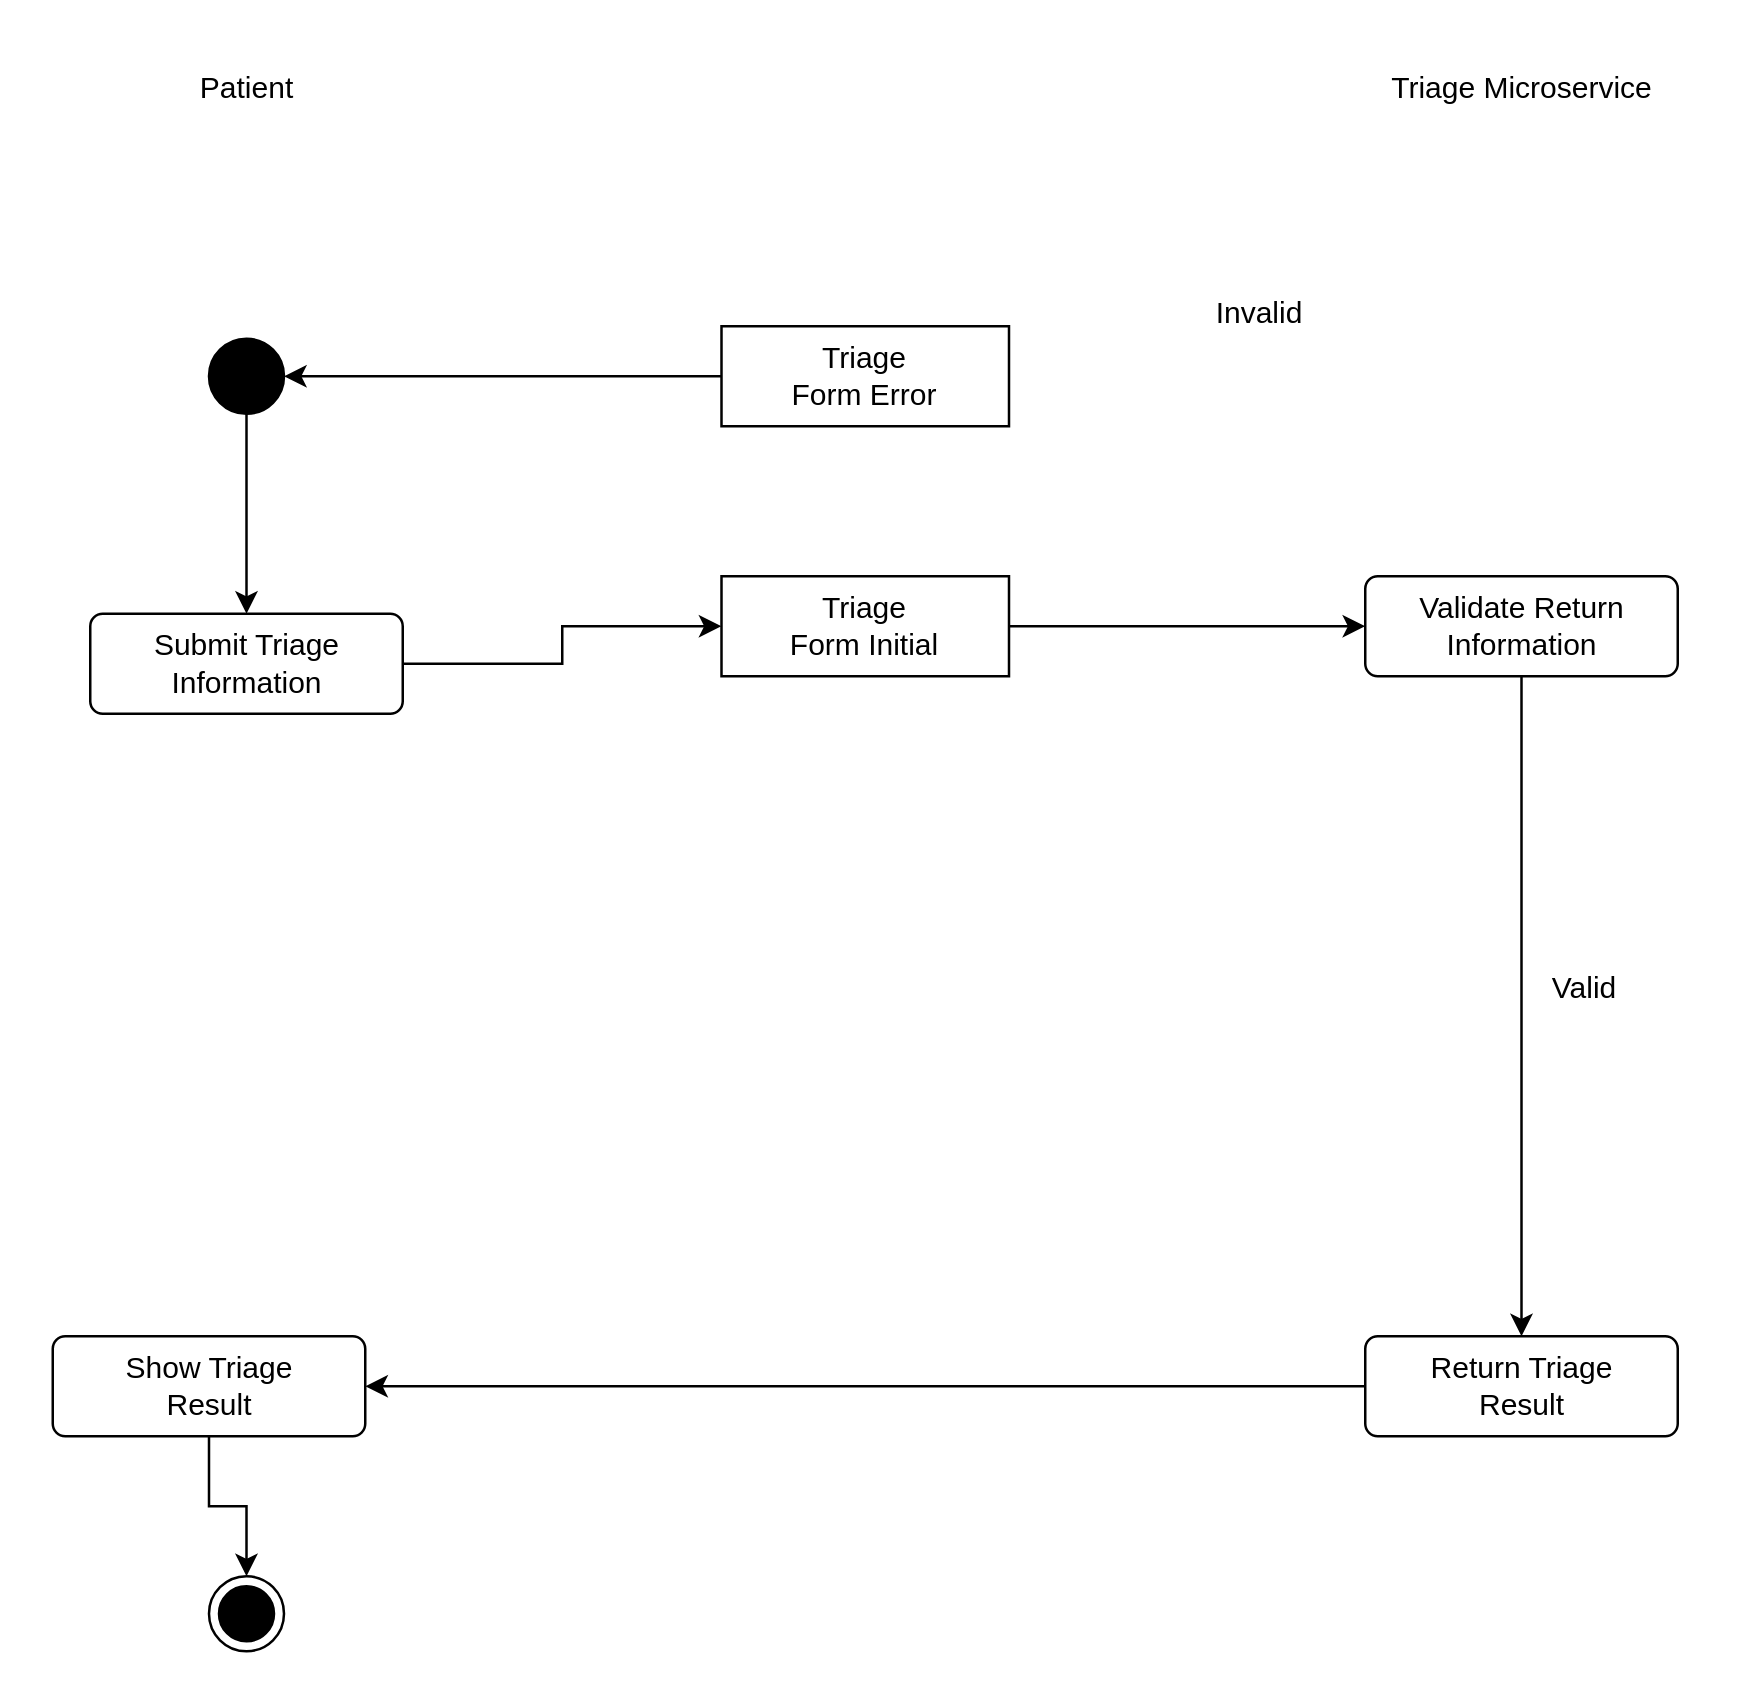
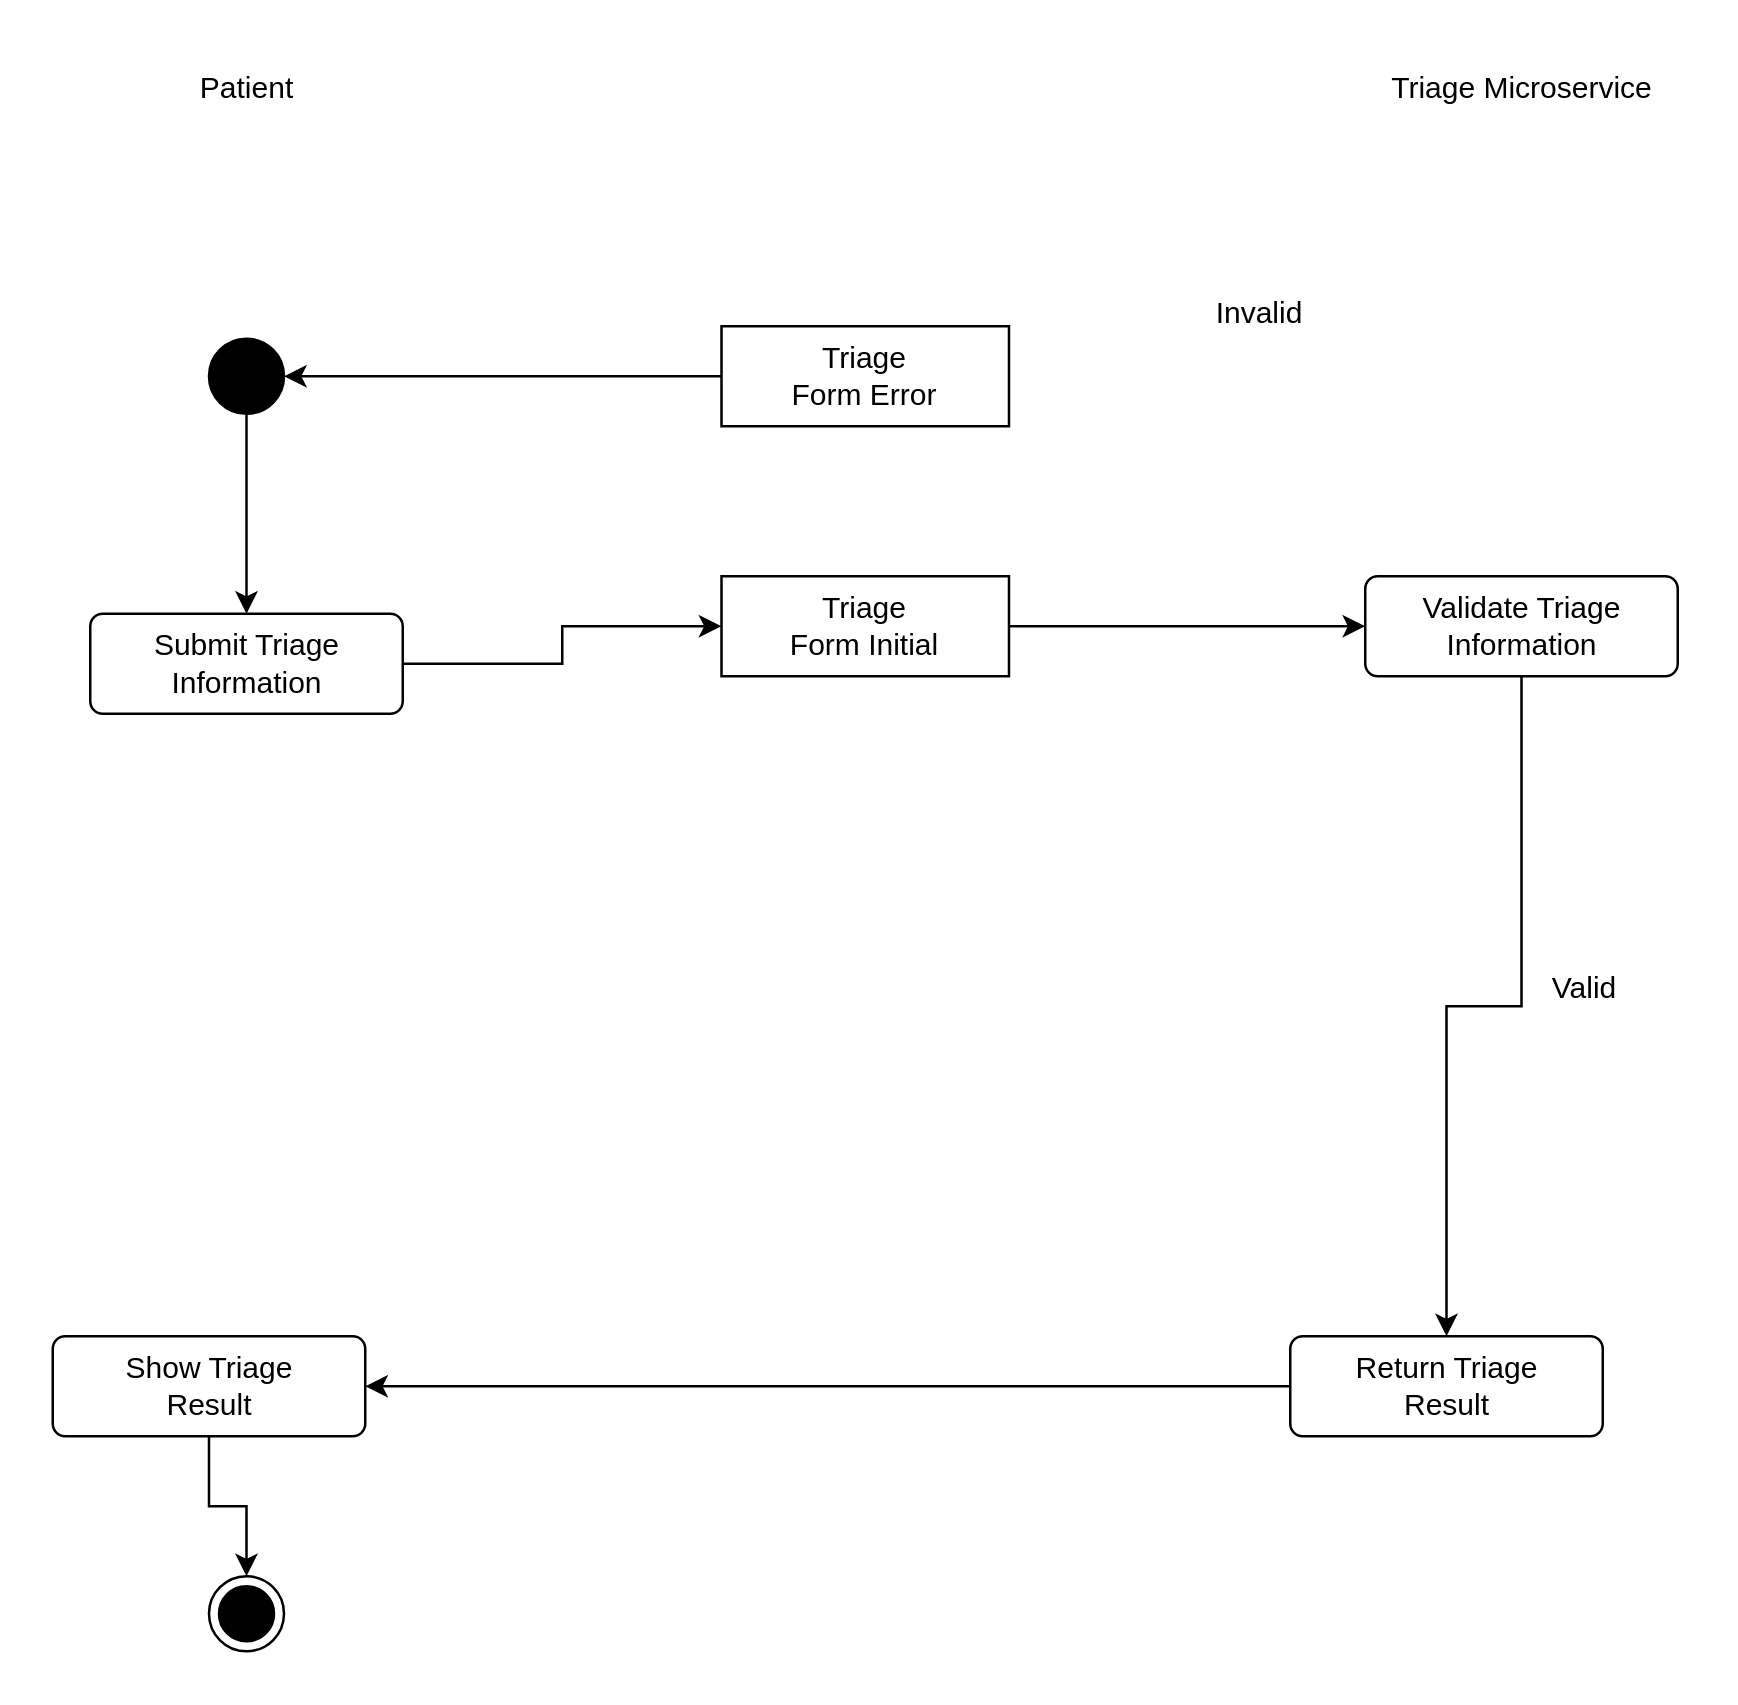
(1523, 626) -> (1523, 626)
(1521, 1386) -> (1446, 1386)
